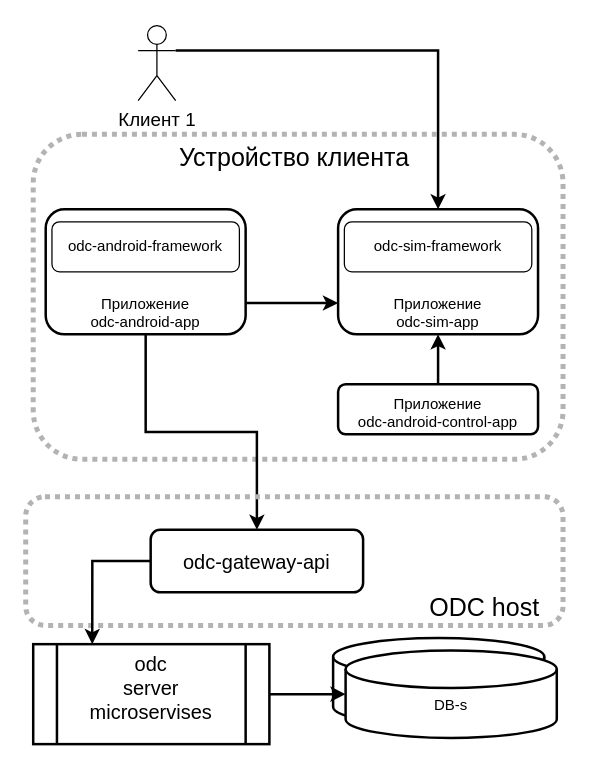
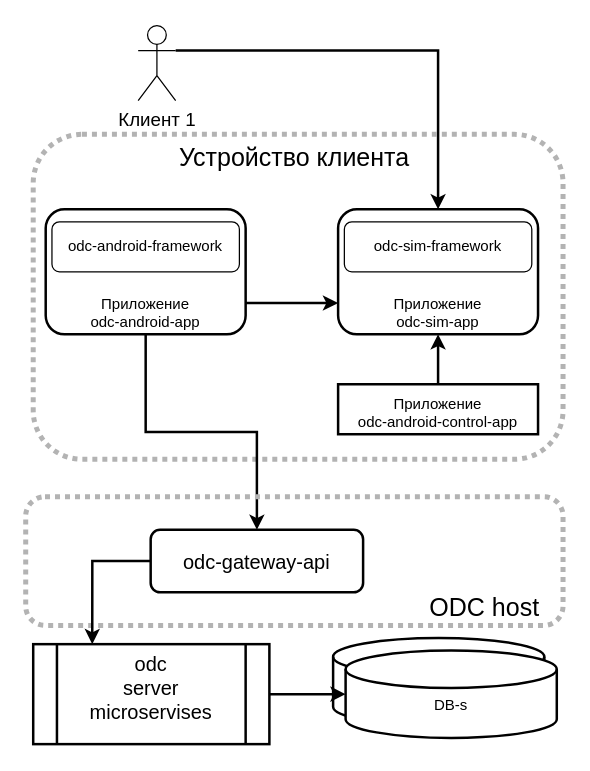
(438, 409) -> (438, 409)
